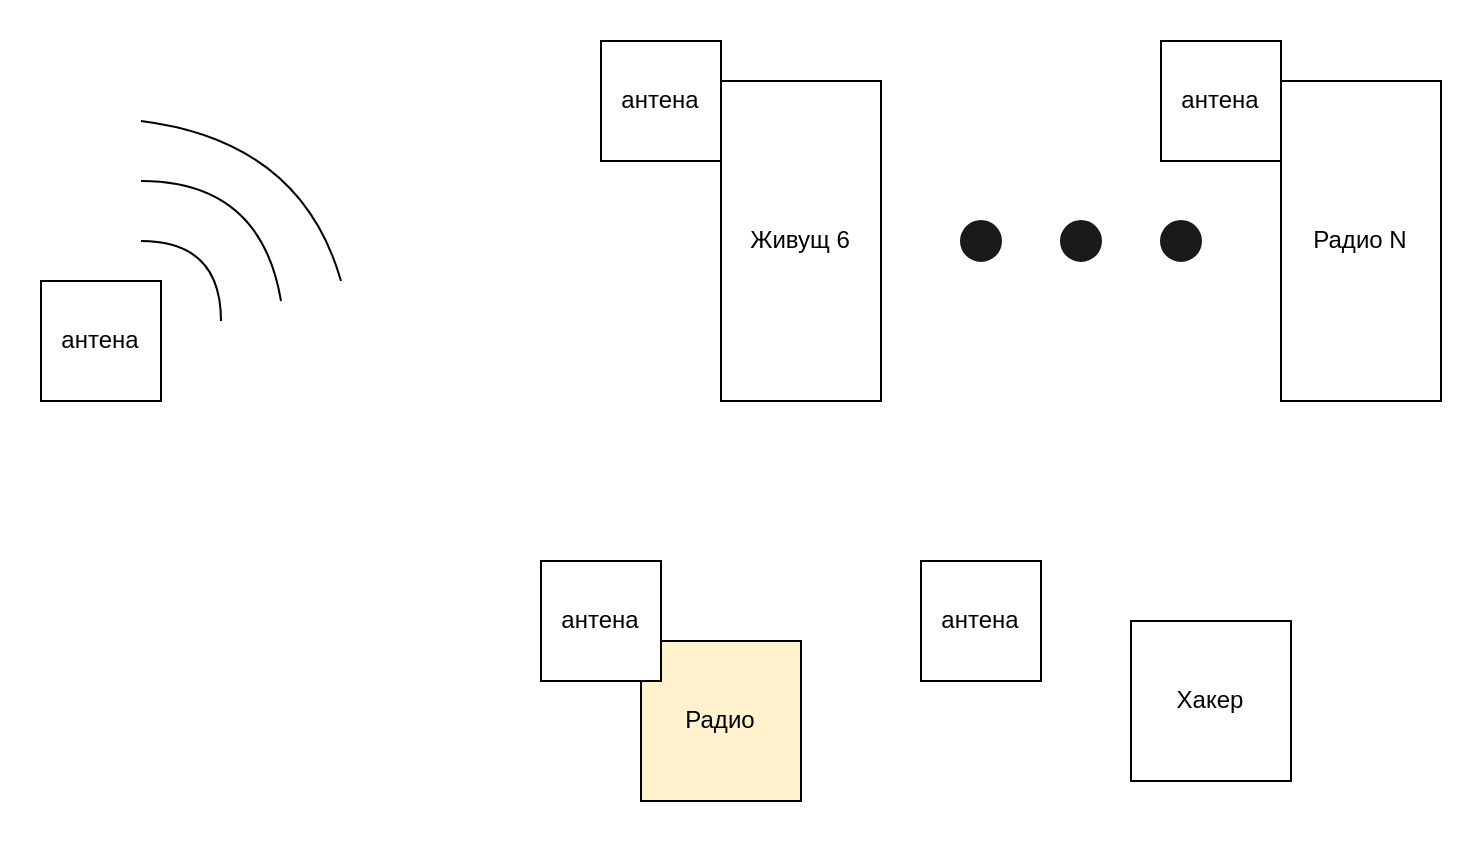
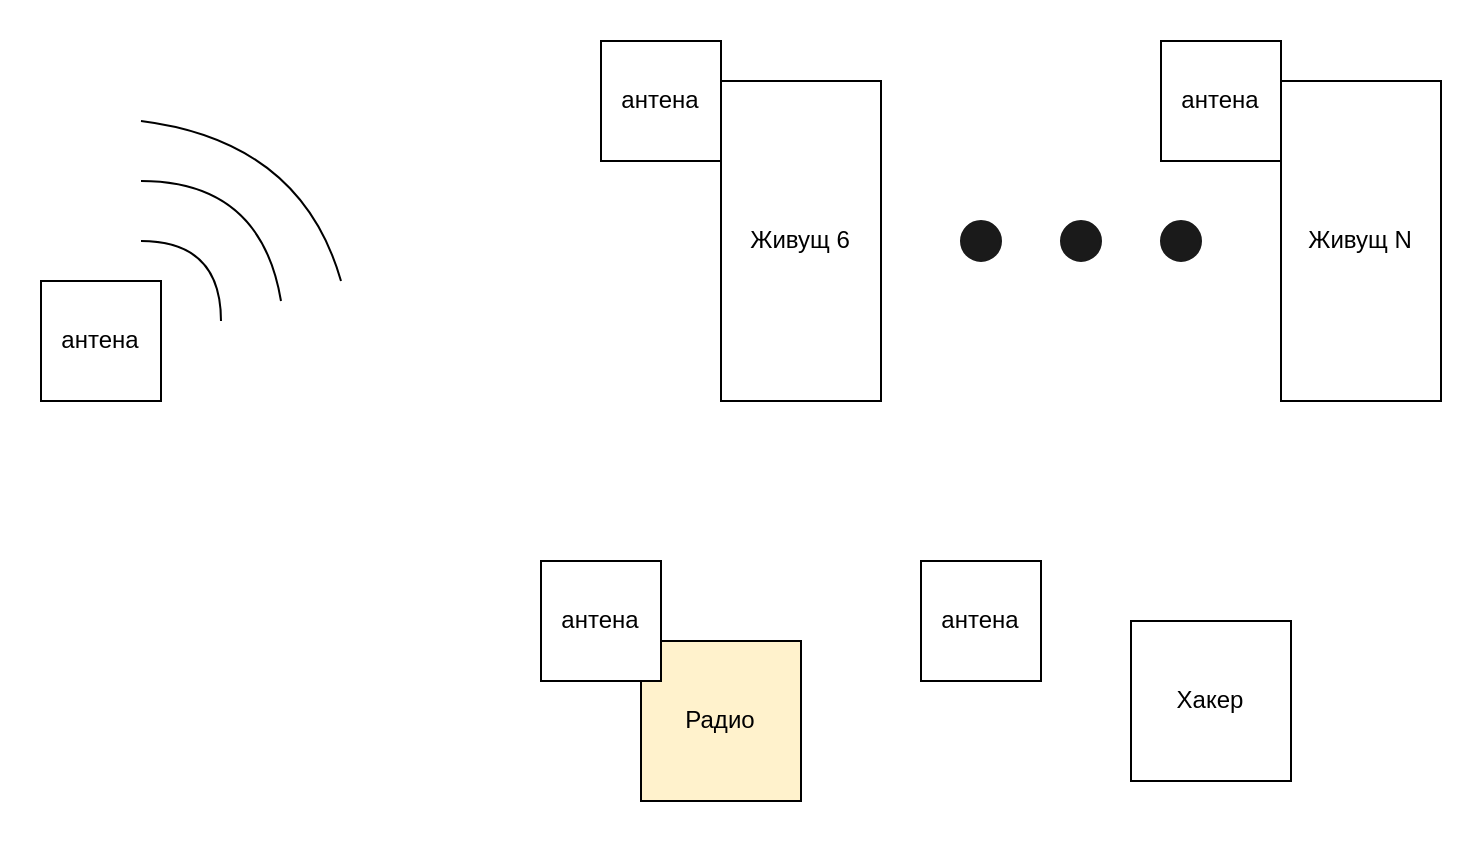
(1361, 241) -> (1361, 241)
